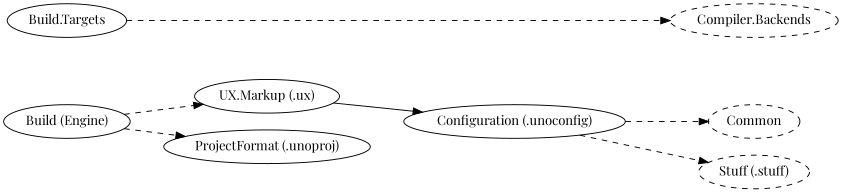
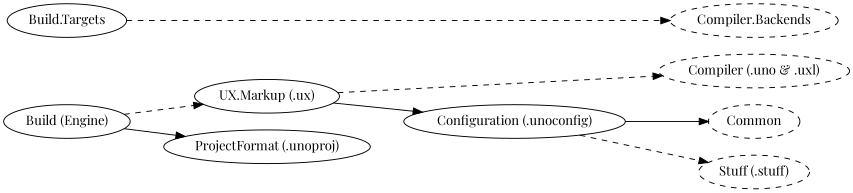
none -> (754, 71)
(662, 122) -> (662, 122)
(150, 132) -> (150, 132)
